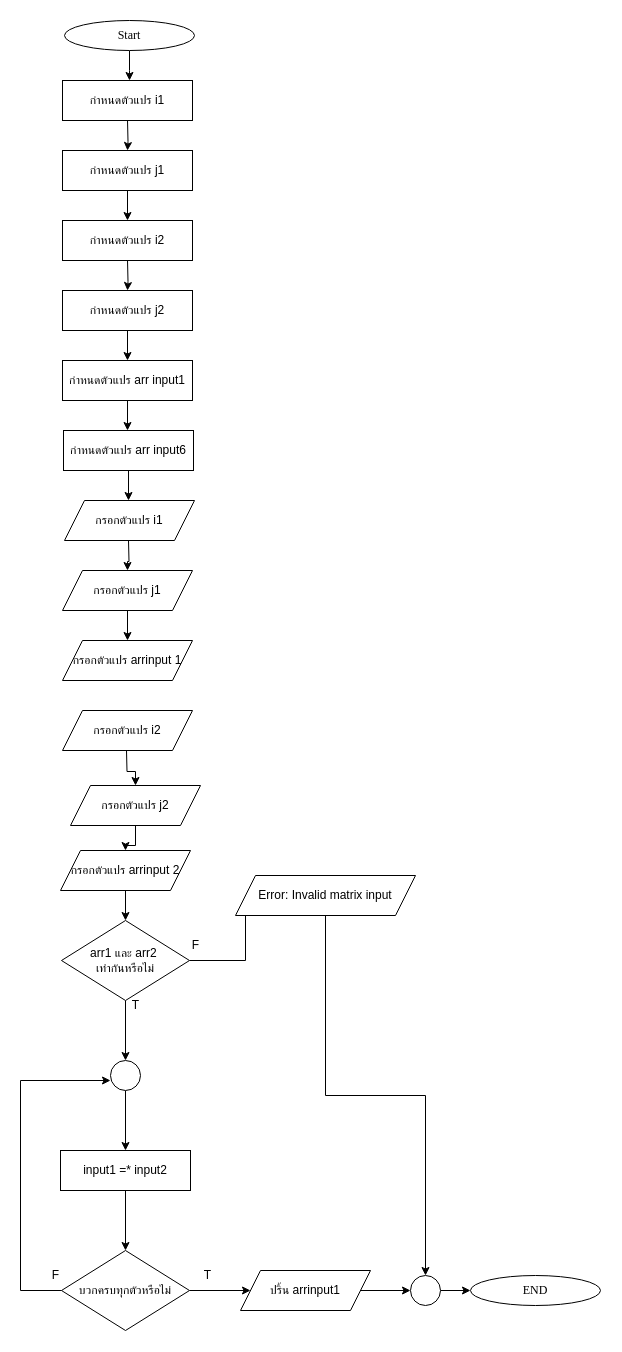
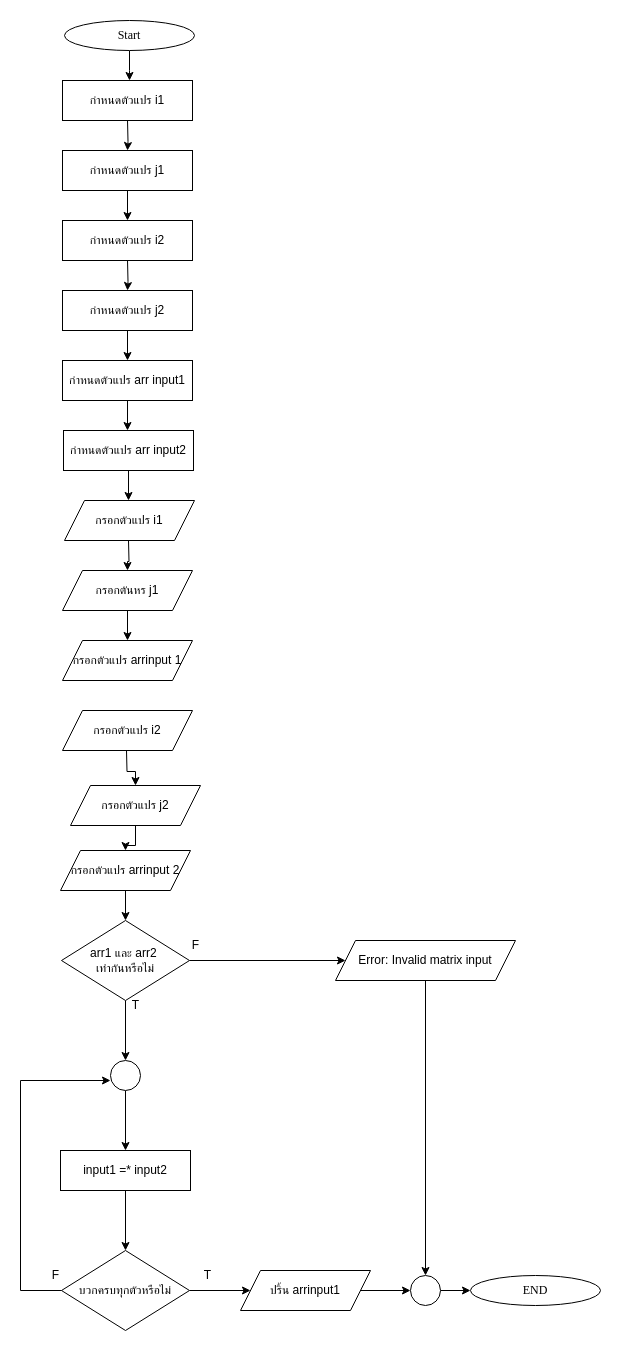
(129, 451) -> (129, 451)
(128, 591) -> (128, 591)
(326, 896) -> (426, 961)
